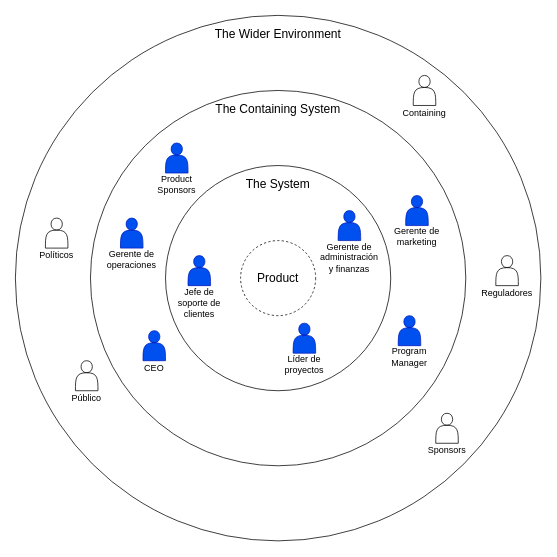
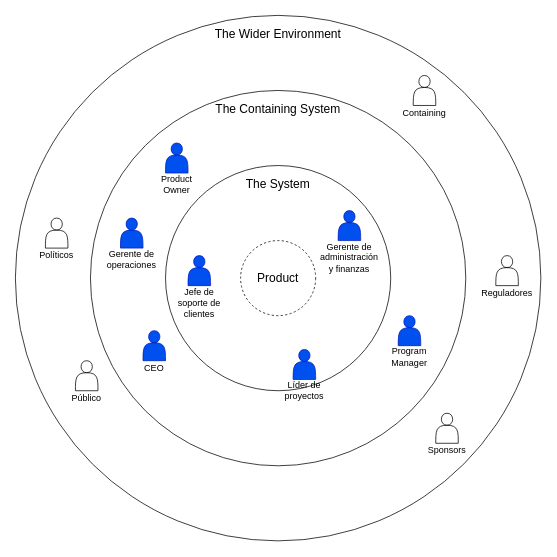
(177, 184) -> (177, 184)
(417, 210) -> none
(304, 338) -> (304, 364)
